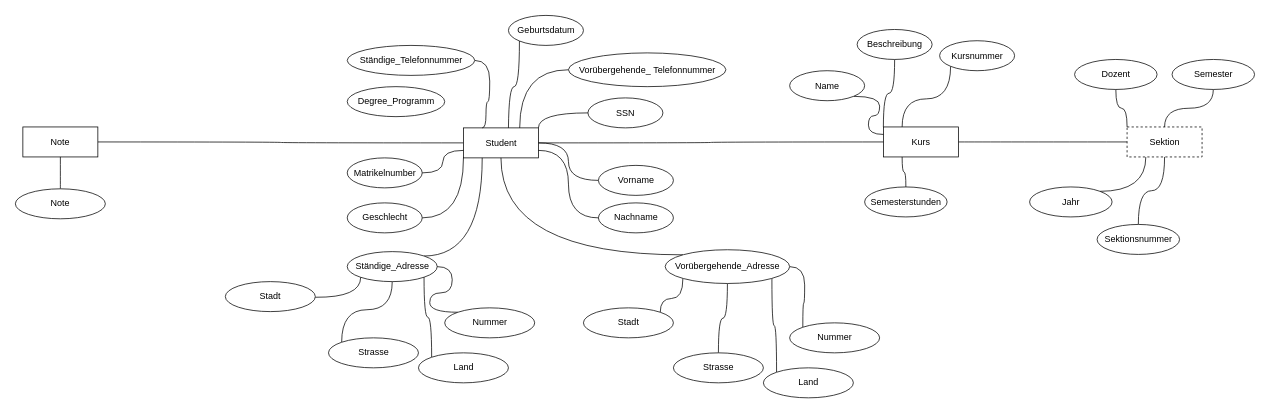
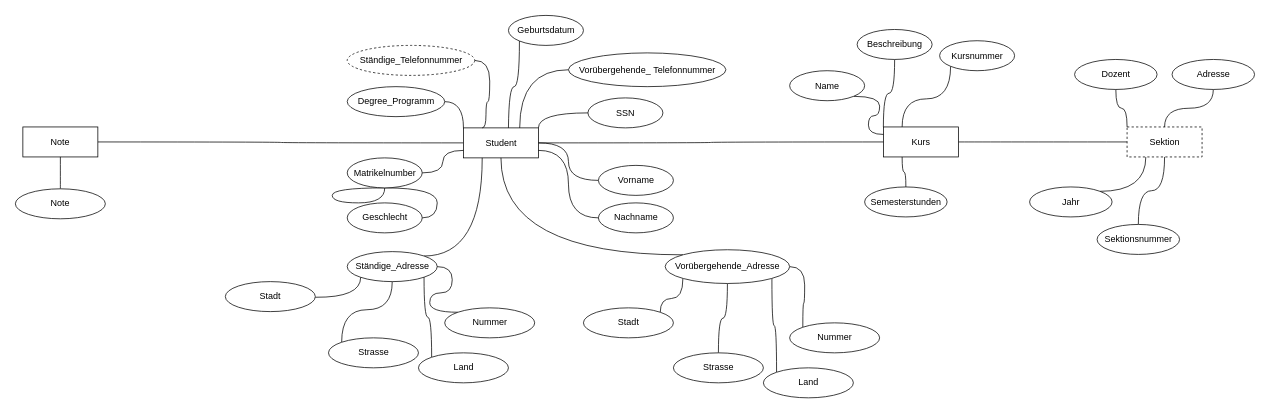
(411, 60) -> (411, 60)
(1214, 75) -> (1214, 75)
none -> (459, 109)
(457, 195) -> (339, 201)
